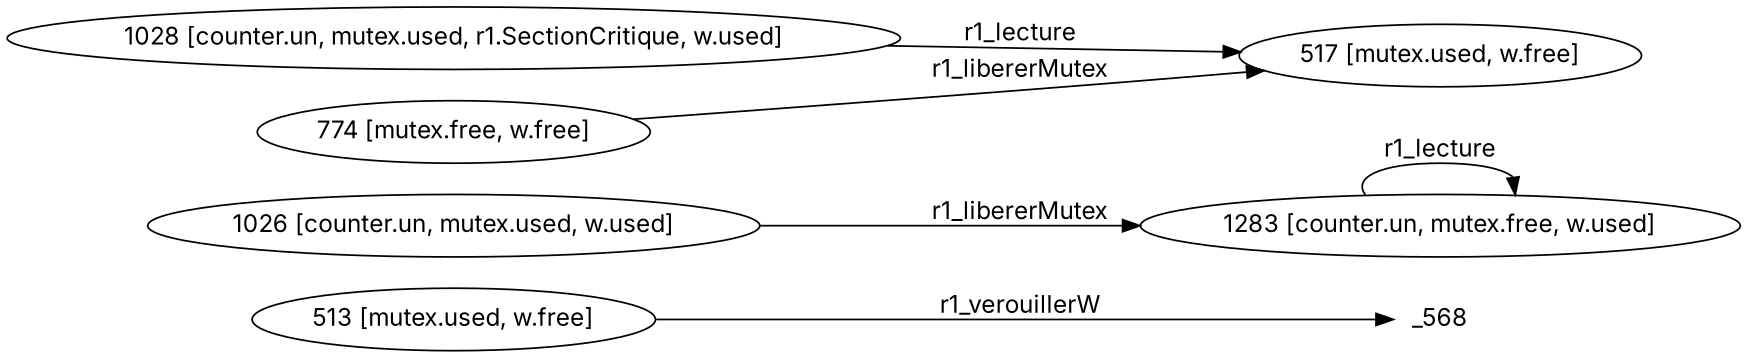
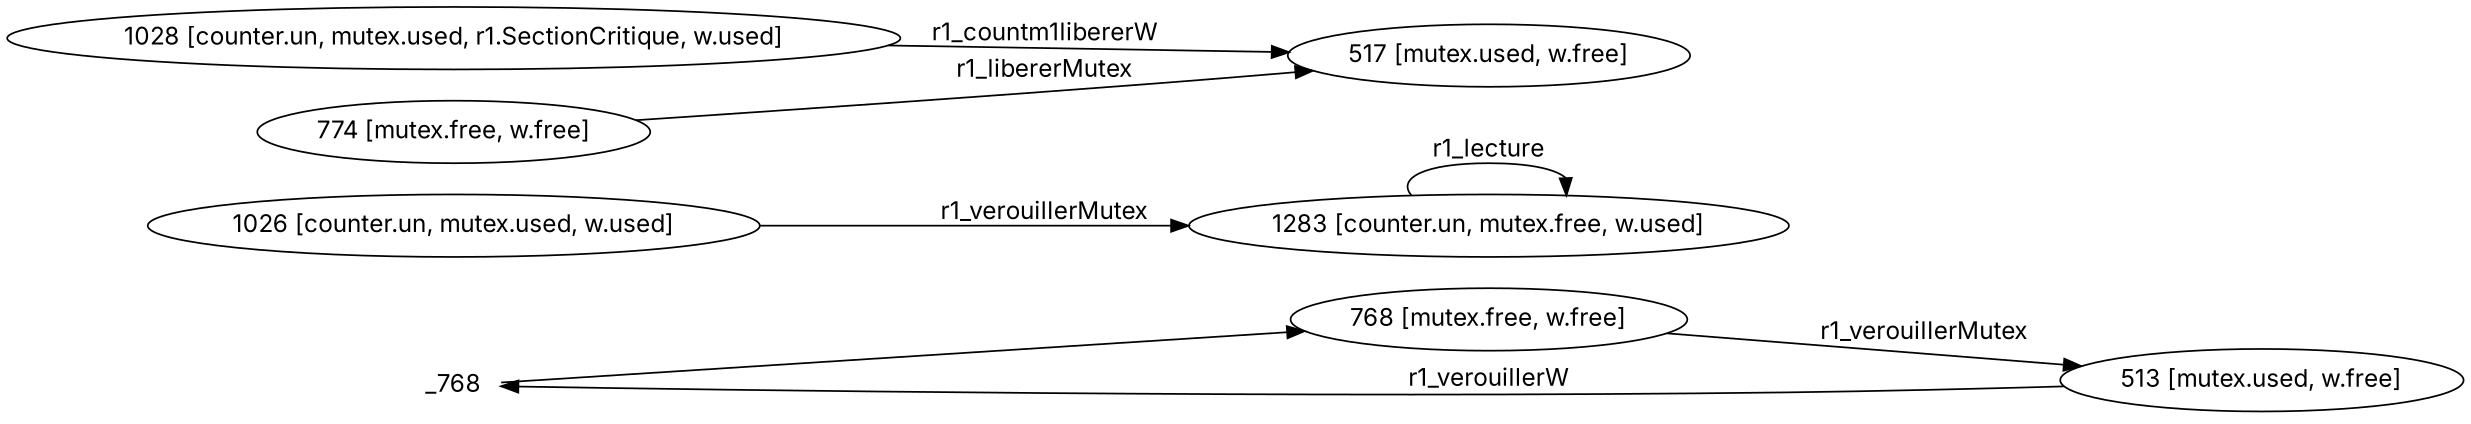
(1020, 34) -> (1045, 34)
(1020, 213) -> (1045, 213)
(1440, 319) -> (454, 385)
none -> (1489, 319)
